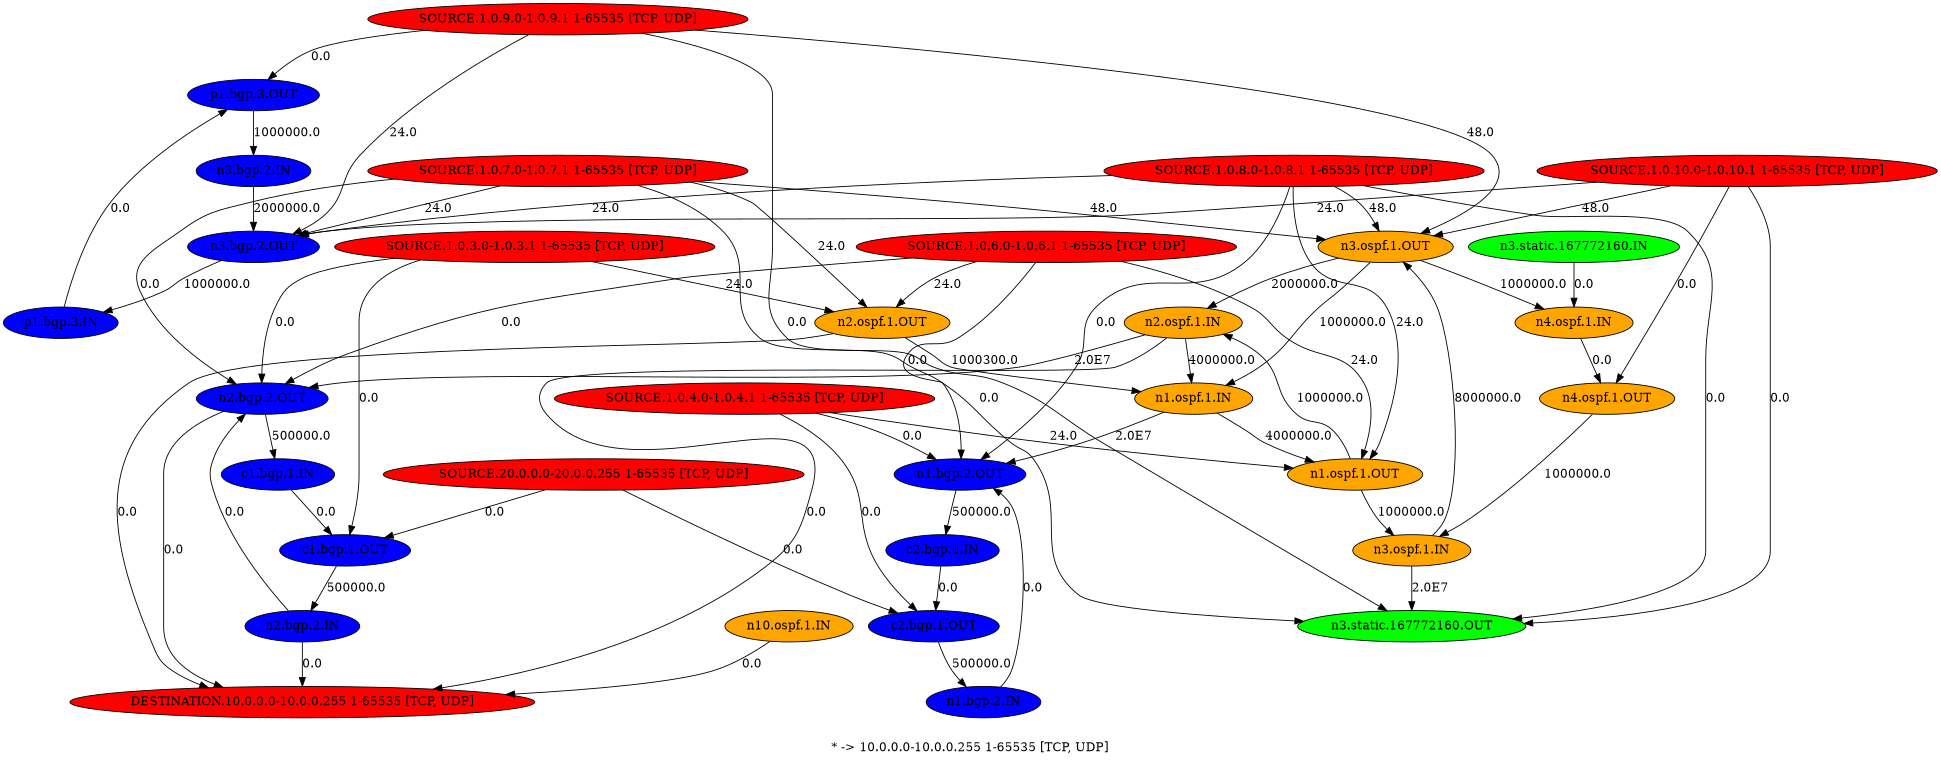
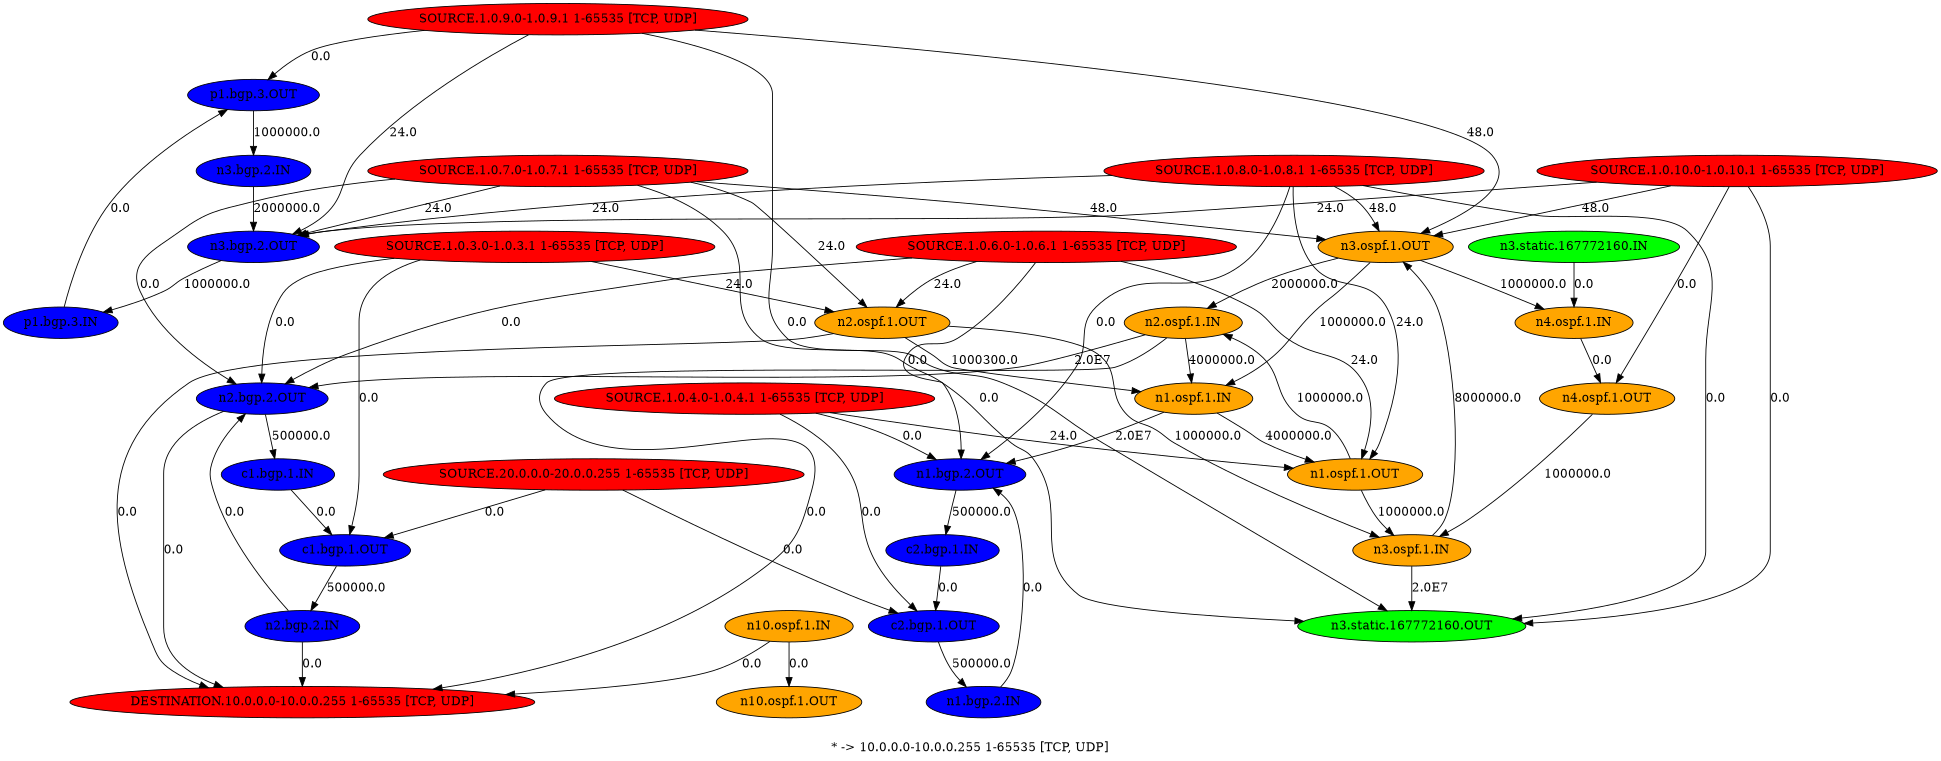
none -> (1149, 426)
none -> (789, 702)
